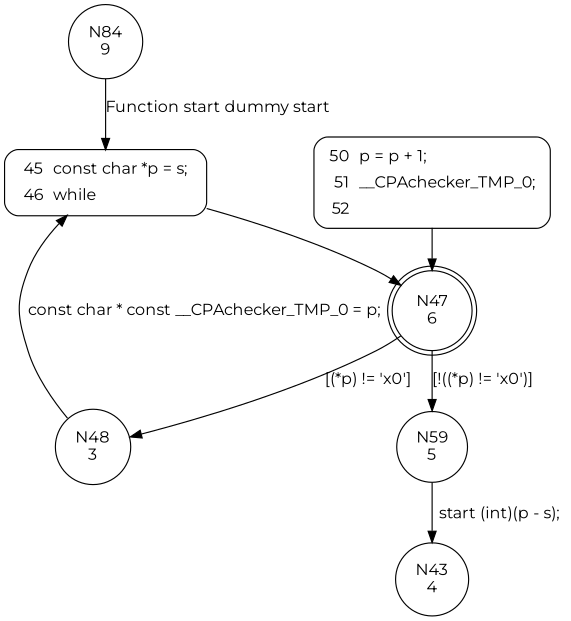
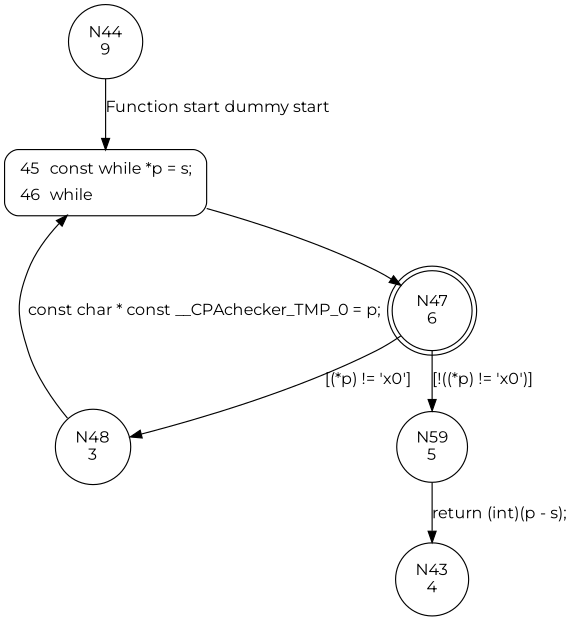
(106, 42) -> (106, 42)
(120, 169) -> (121, 169)
(432, 183) -> none
(499, 514) -> (499, 514)
